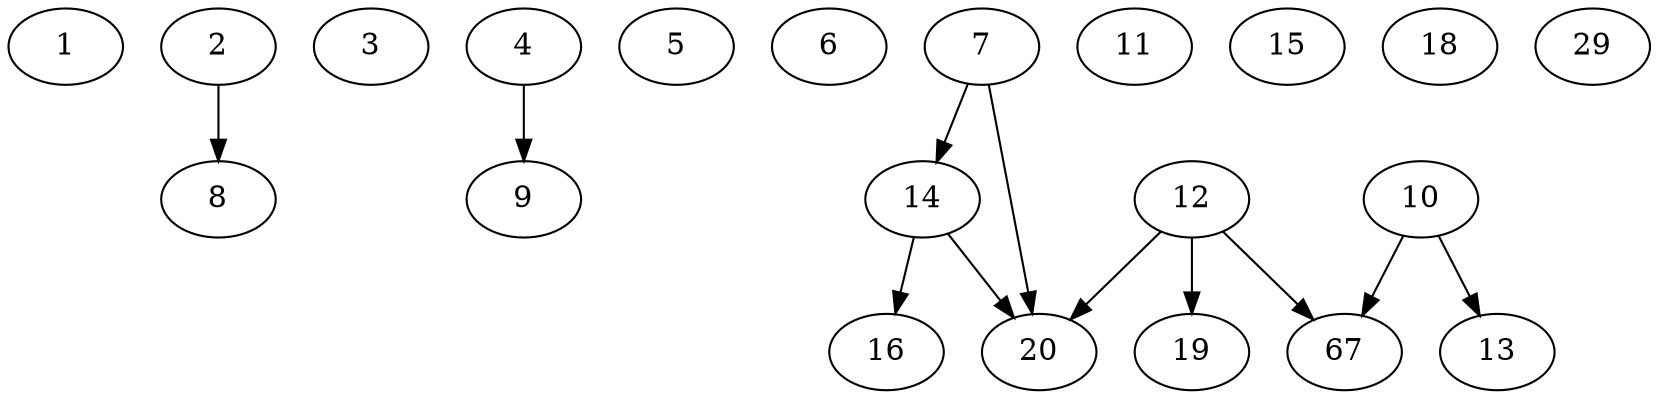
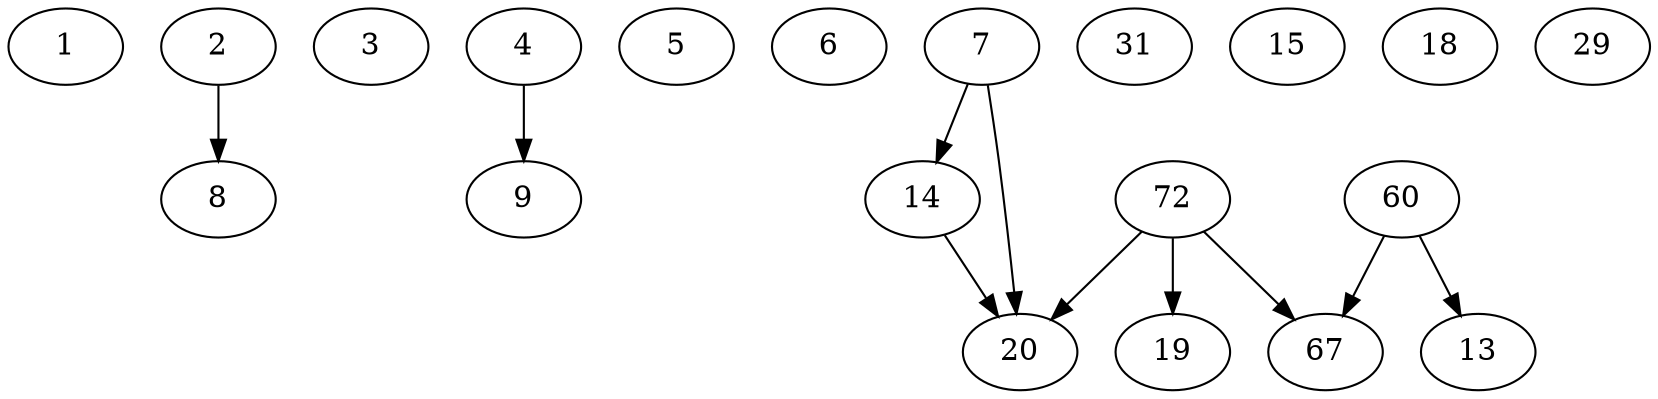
(1135, 47) -> (1135, 47)
(1192, 199) -> (1173, 199)
(1421, 199) -> (1402, 199)
(887, 352) -> none
